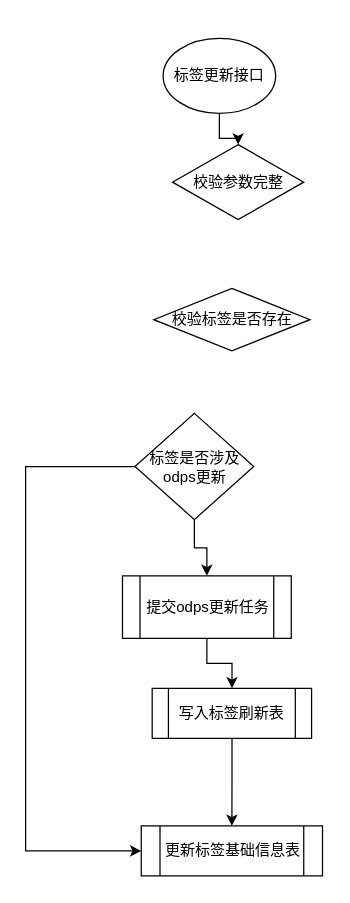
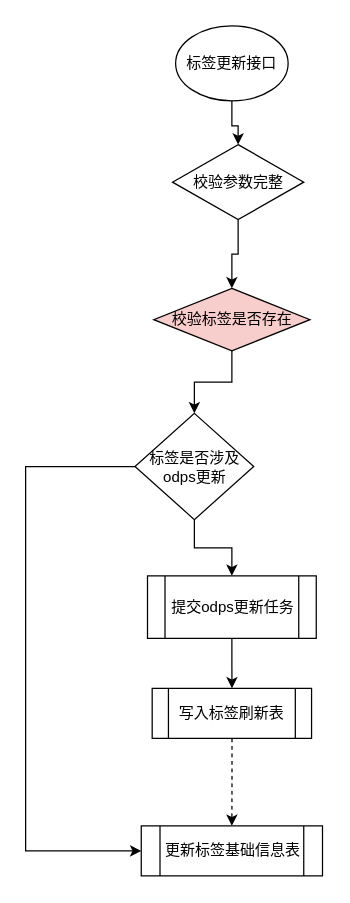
(219, 76) -> (232, 63)
none -> (238, 253)
(232, 319) -> (232, 319)
none -> (218, 382)
(207, 607) -> (232, 607)
(232, 777) -> (232, 777)
